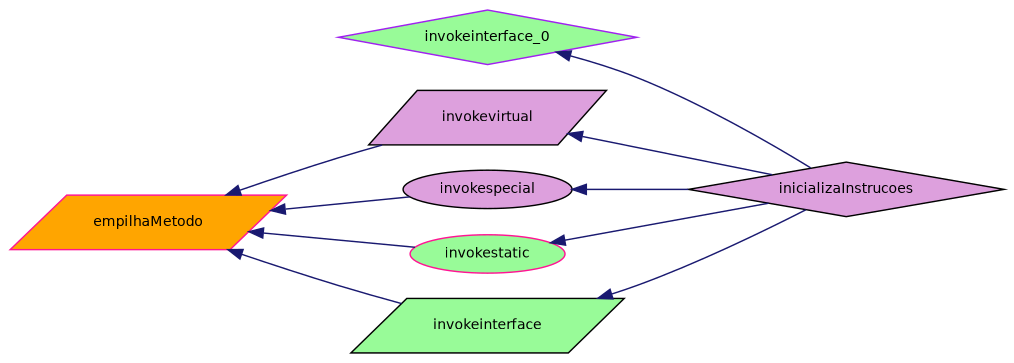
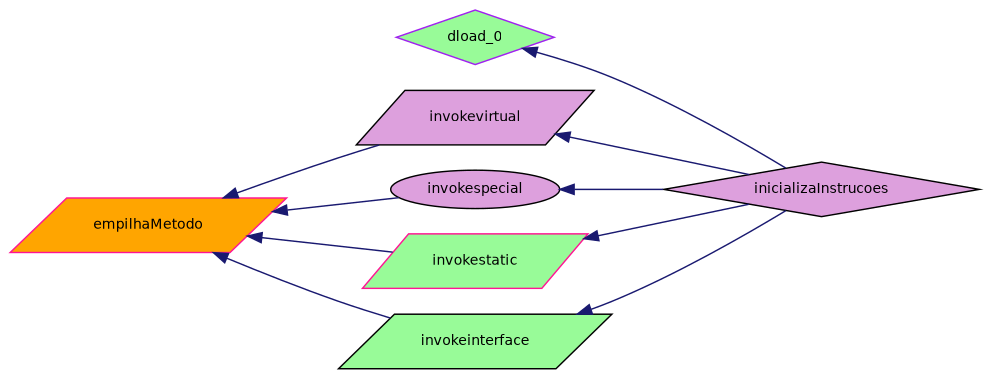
(488, 37) -> (475, 37)
(488, 254) -> (475, 261)
